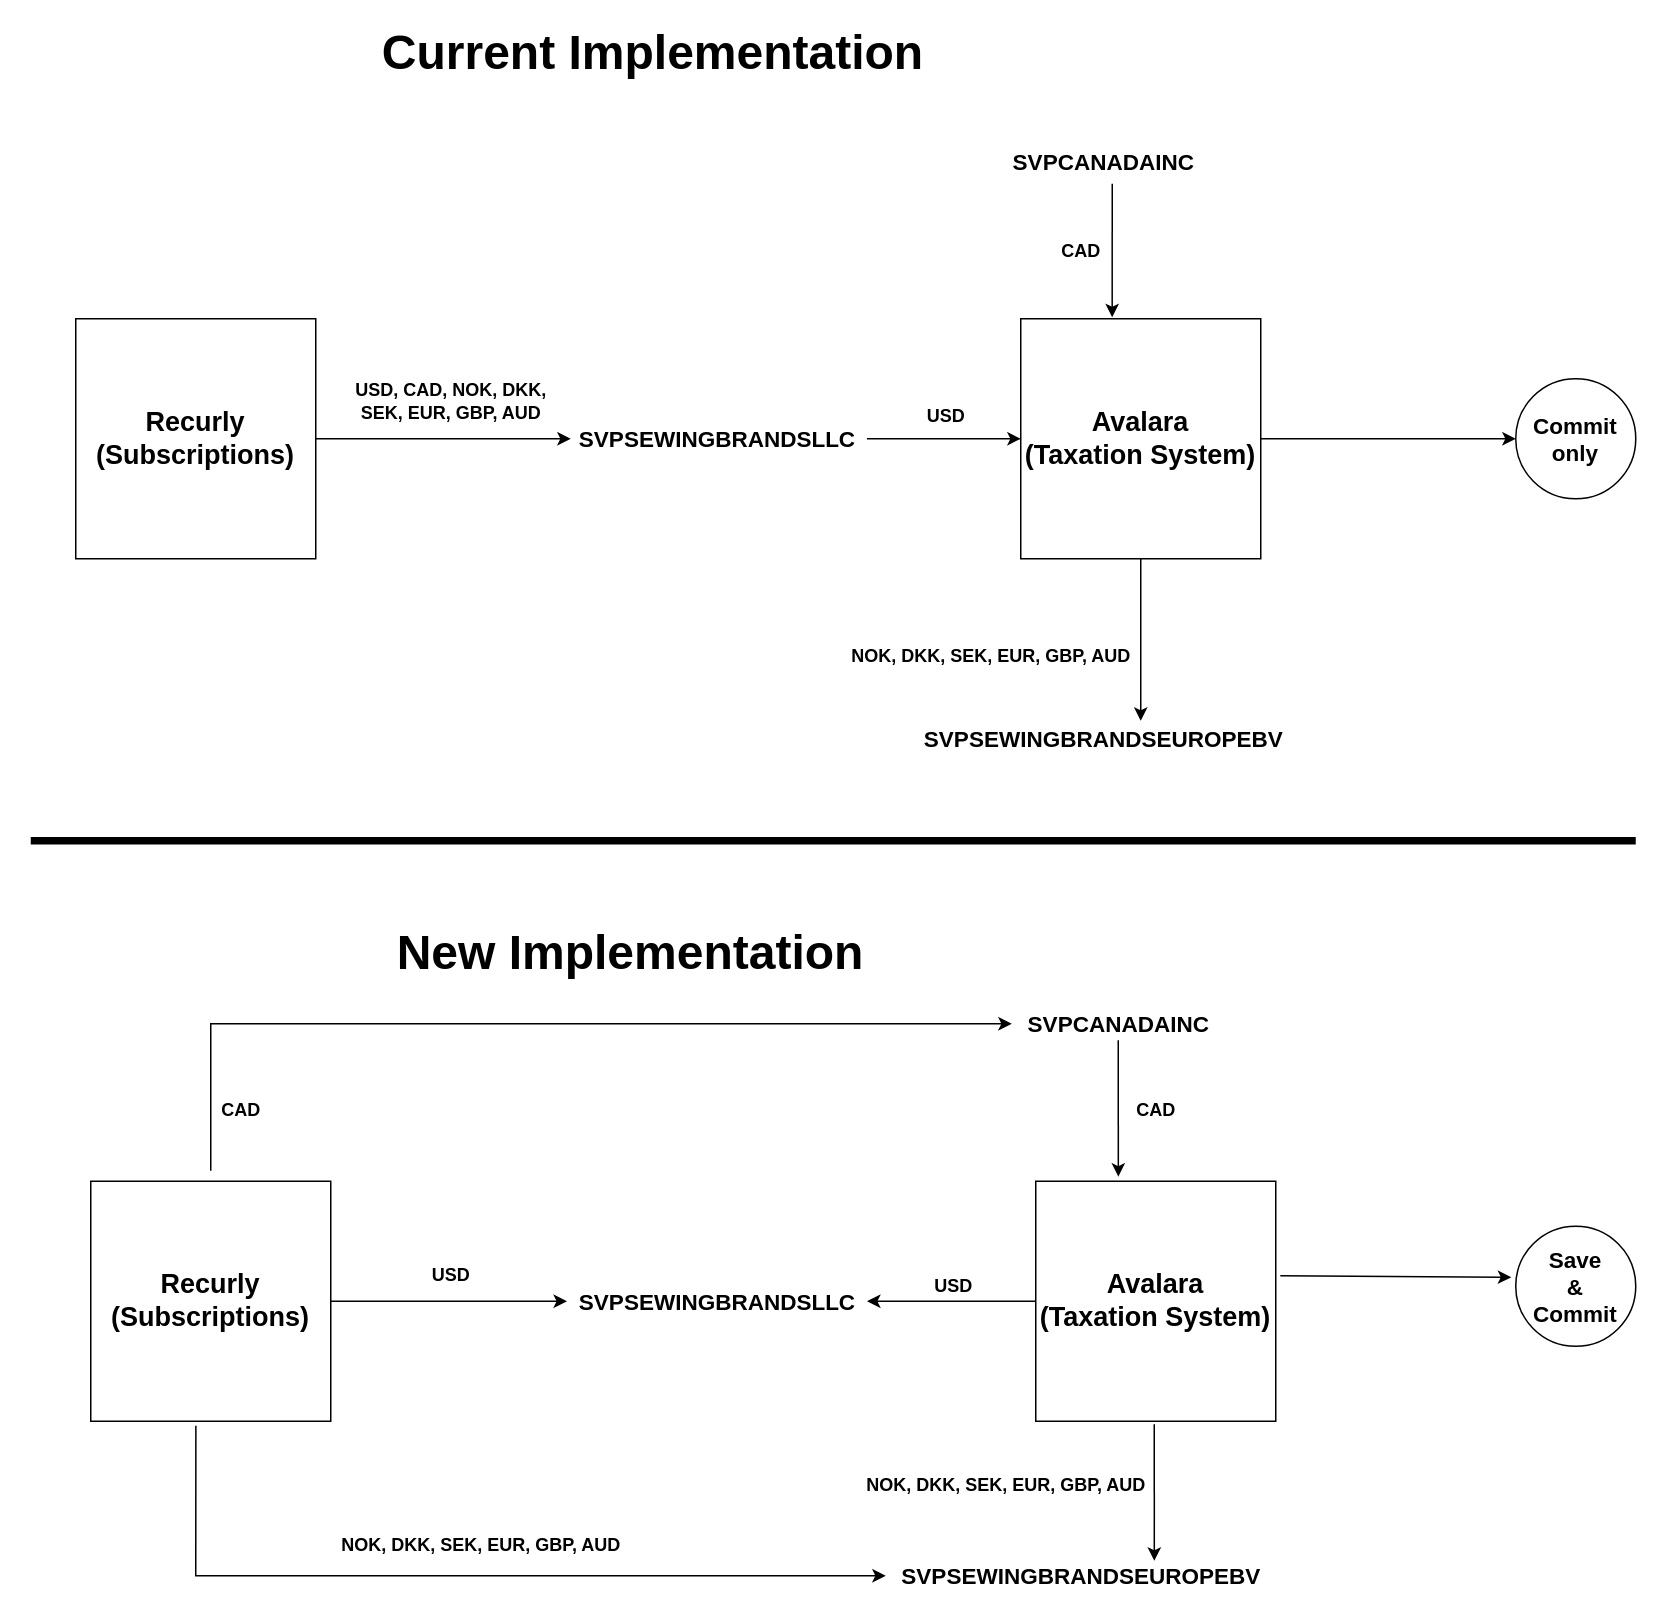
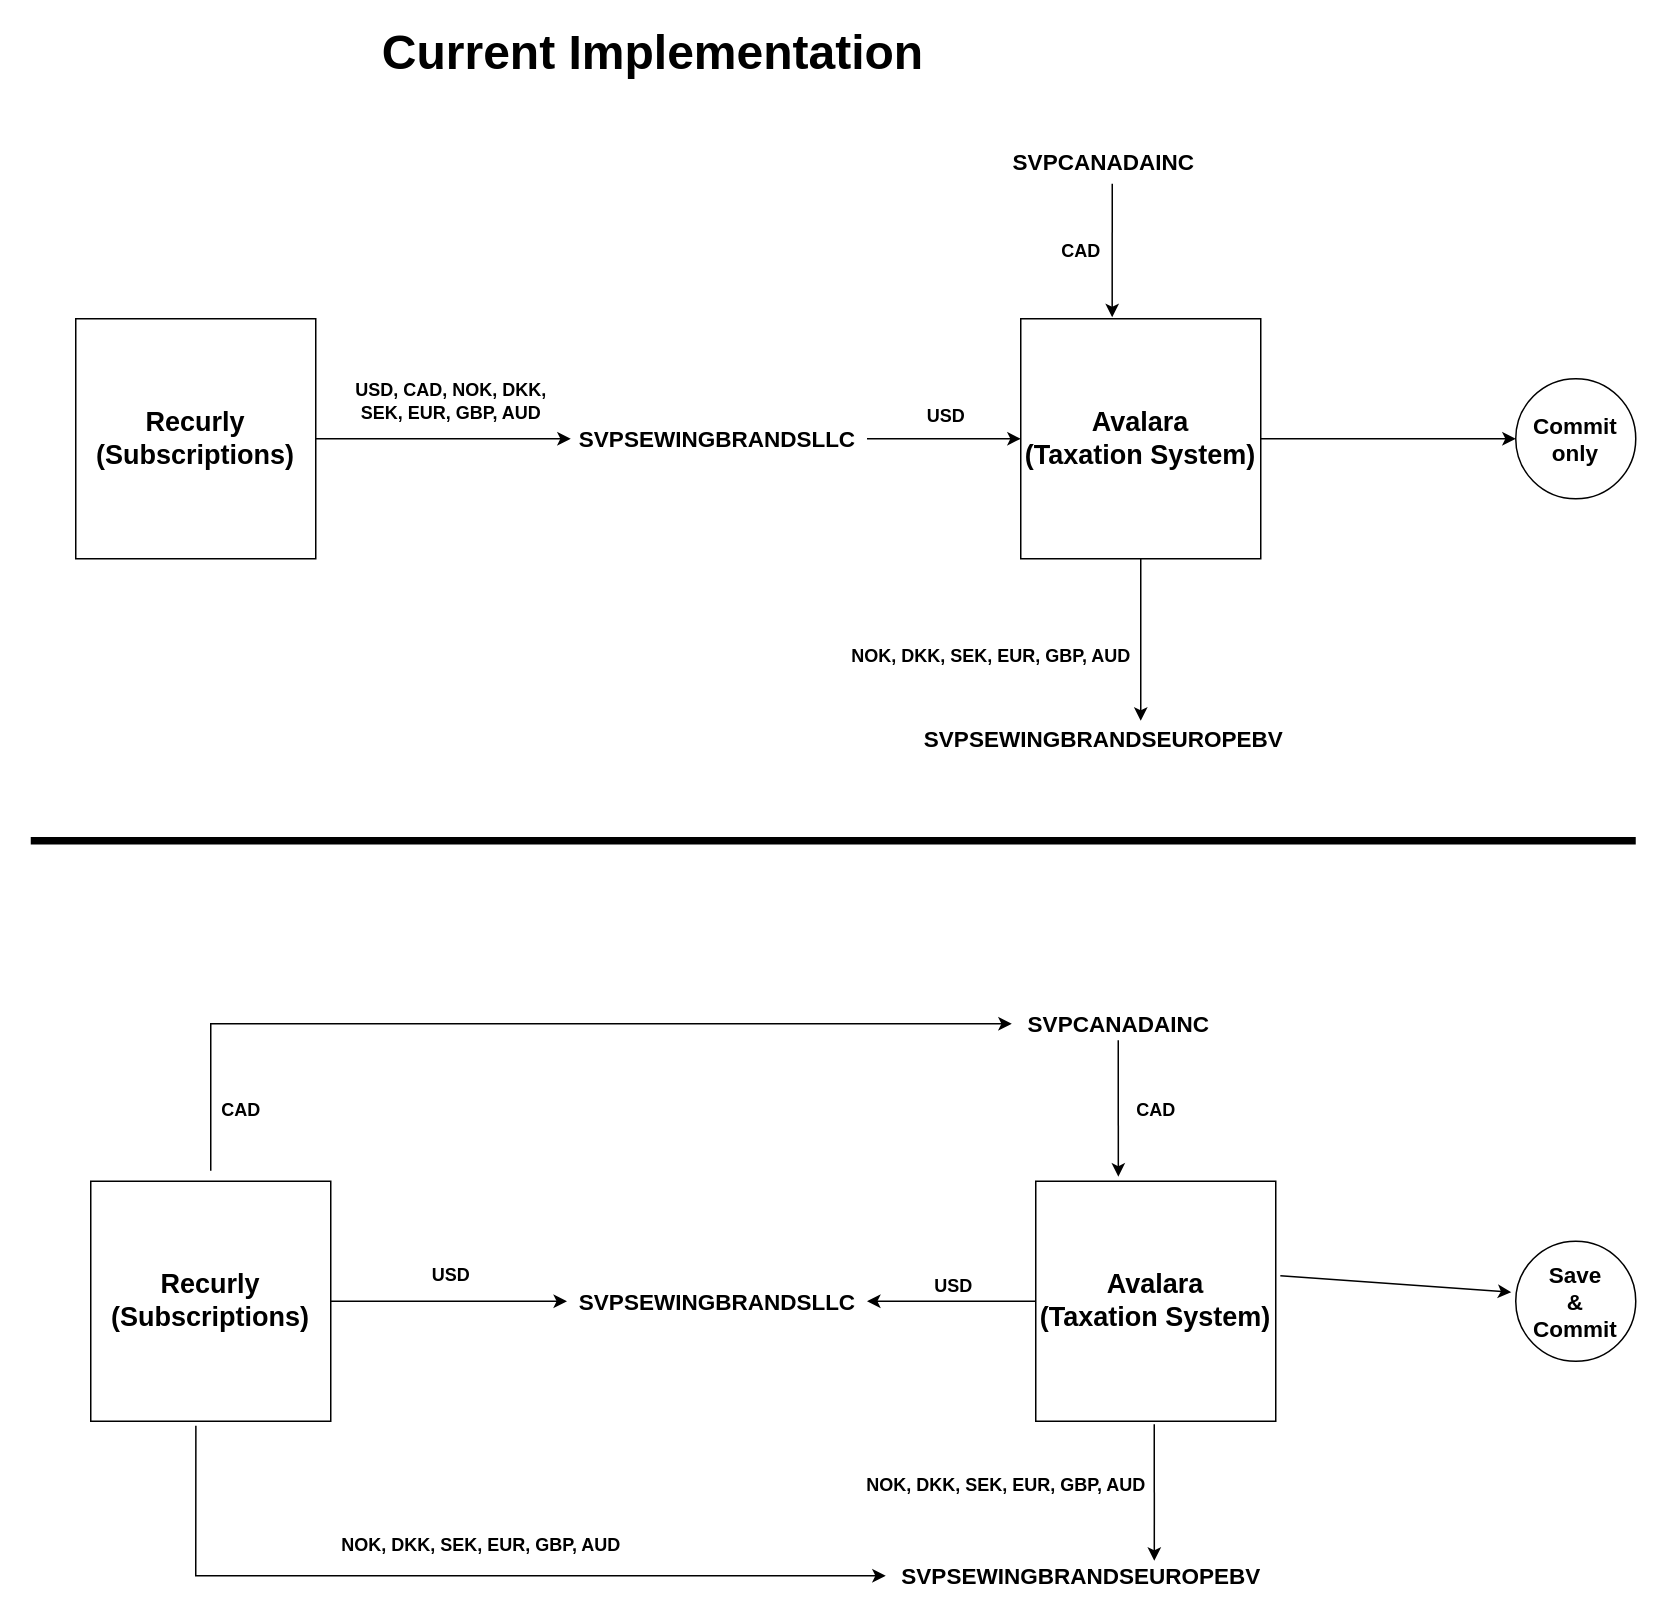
(631, 953) -> none
(1576, 1286) -> (1576, 1301)
